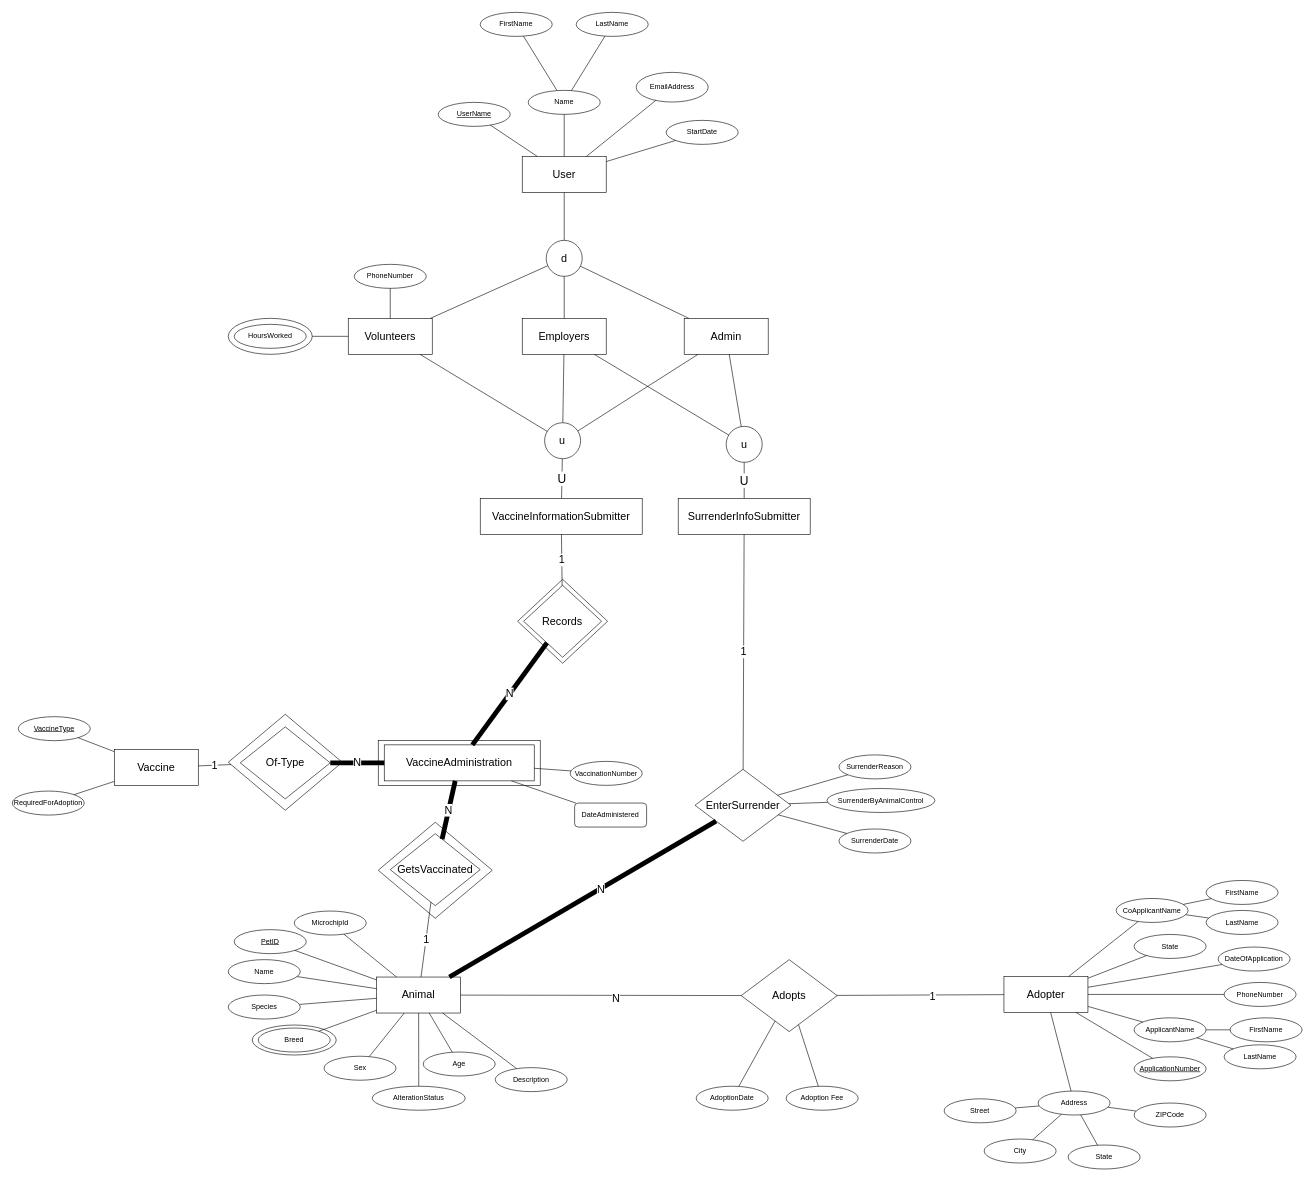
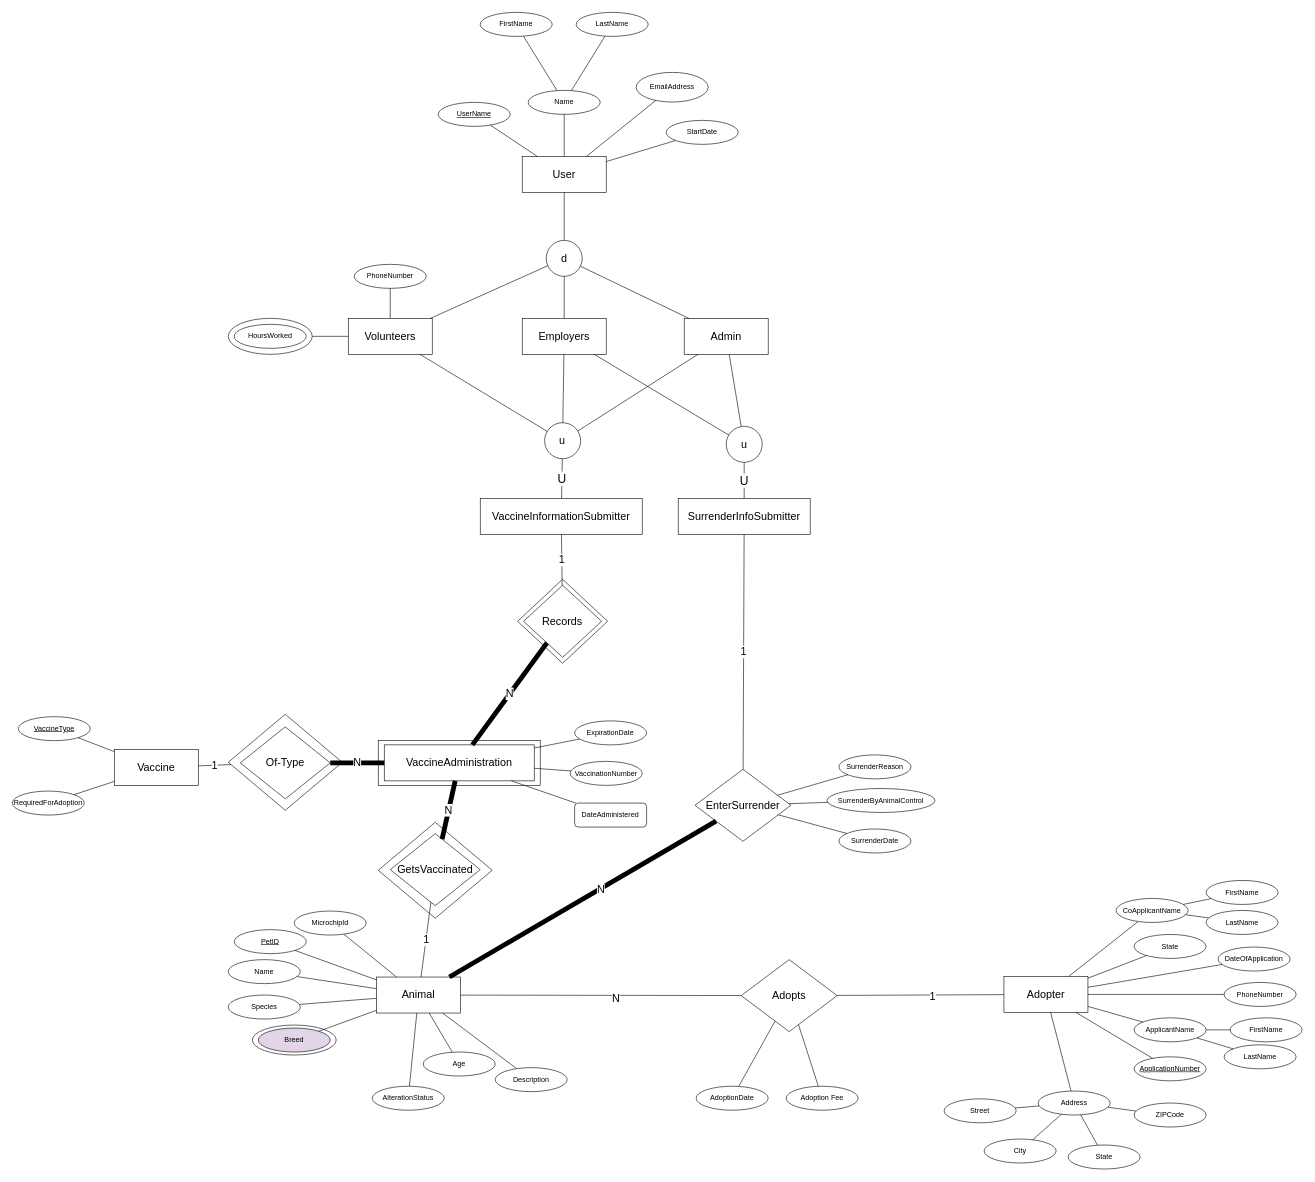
none -> (611, 733)
none -> (557, 744)
(386, 1035) -> none
(294, 1040) -> (294, 1040)
(360, 1068) -> none
(419, 1098) -> (408, 1098)
